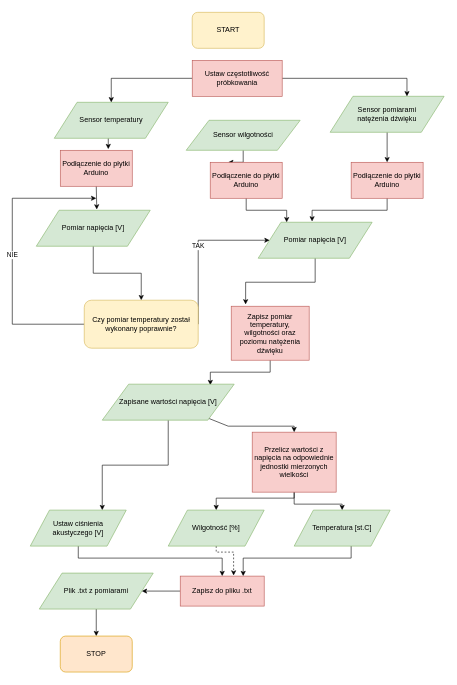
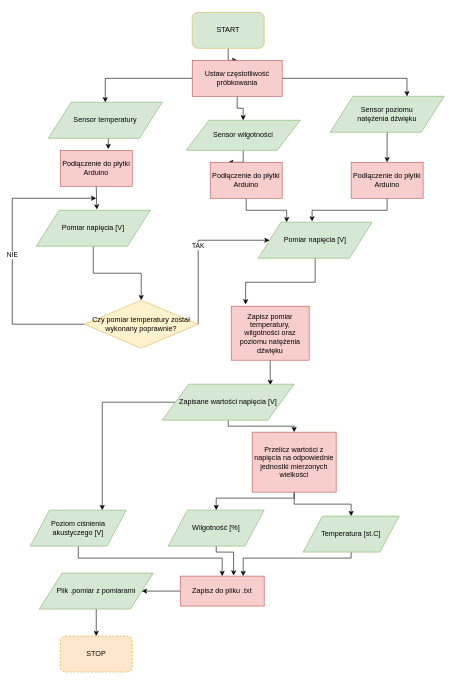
(228, 30) -> (228, 30)
none -> (231, 60)
none -> (243, 110)
(387, 114) -> (387, 114)
(111, 120) -> (105, 120)
(141, 324) -> (141, 324)
(168, 402) -> (228, 402)
(78, 528) -> (78, 528)
(342, 528) -> (351, 534)
(232, 552) -> (232, 552)
(96, 591) -> (96, 591)
(96, 654) -> (96, 654)
